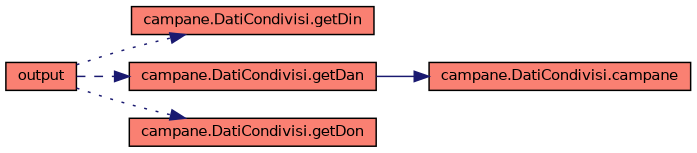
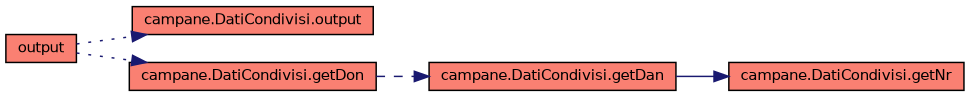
(253, 21) -> (253, 21)
(96, 76) -> (395, 76)
(560, 76) -> (846, 76)
